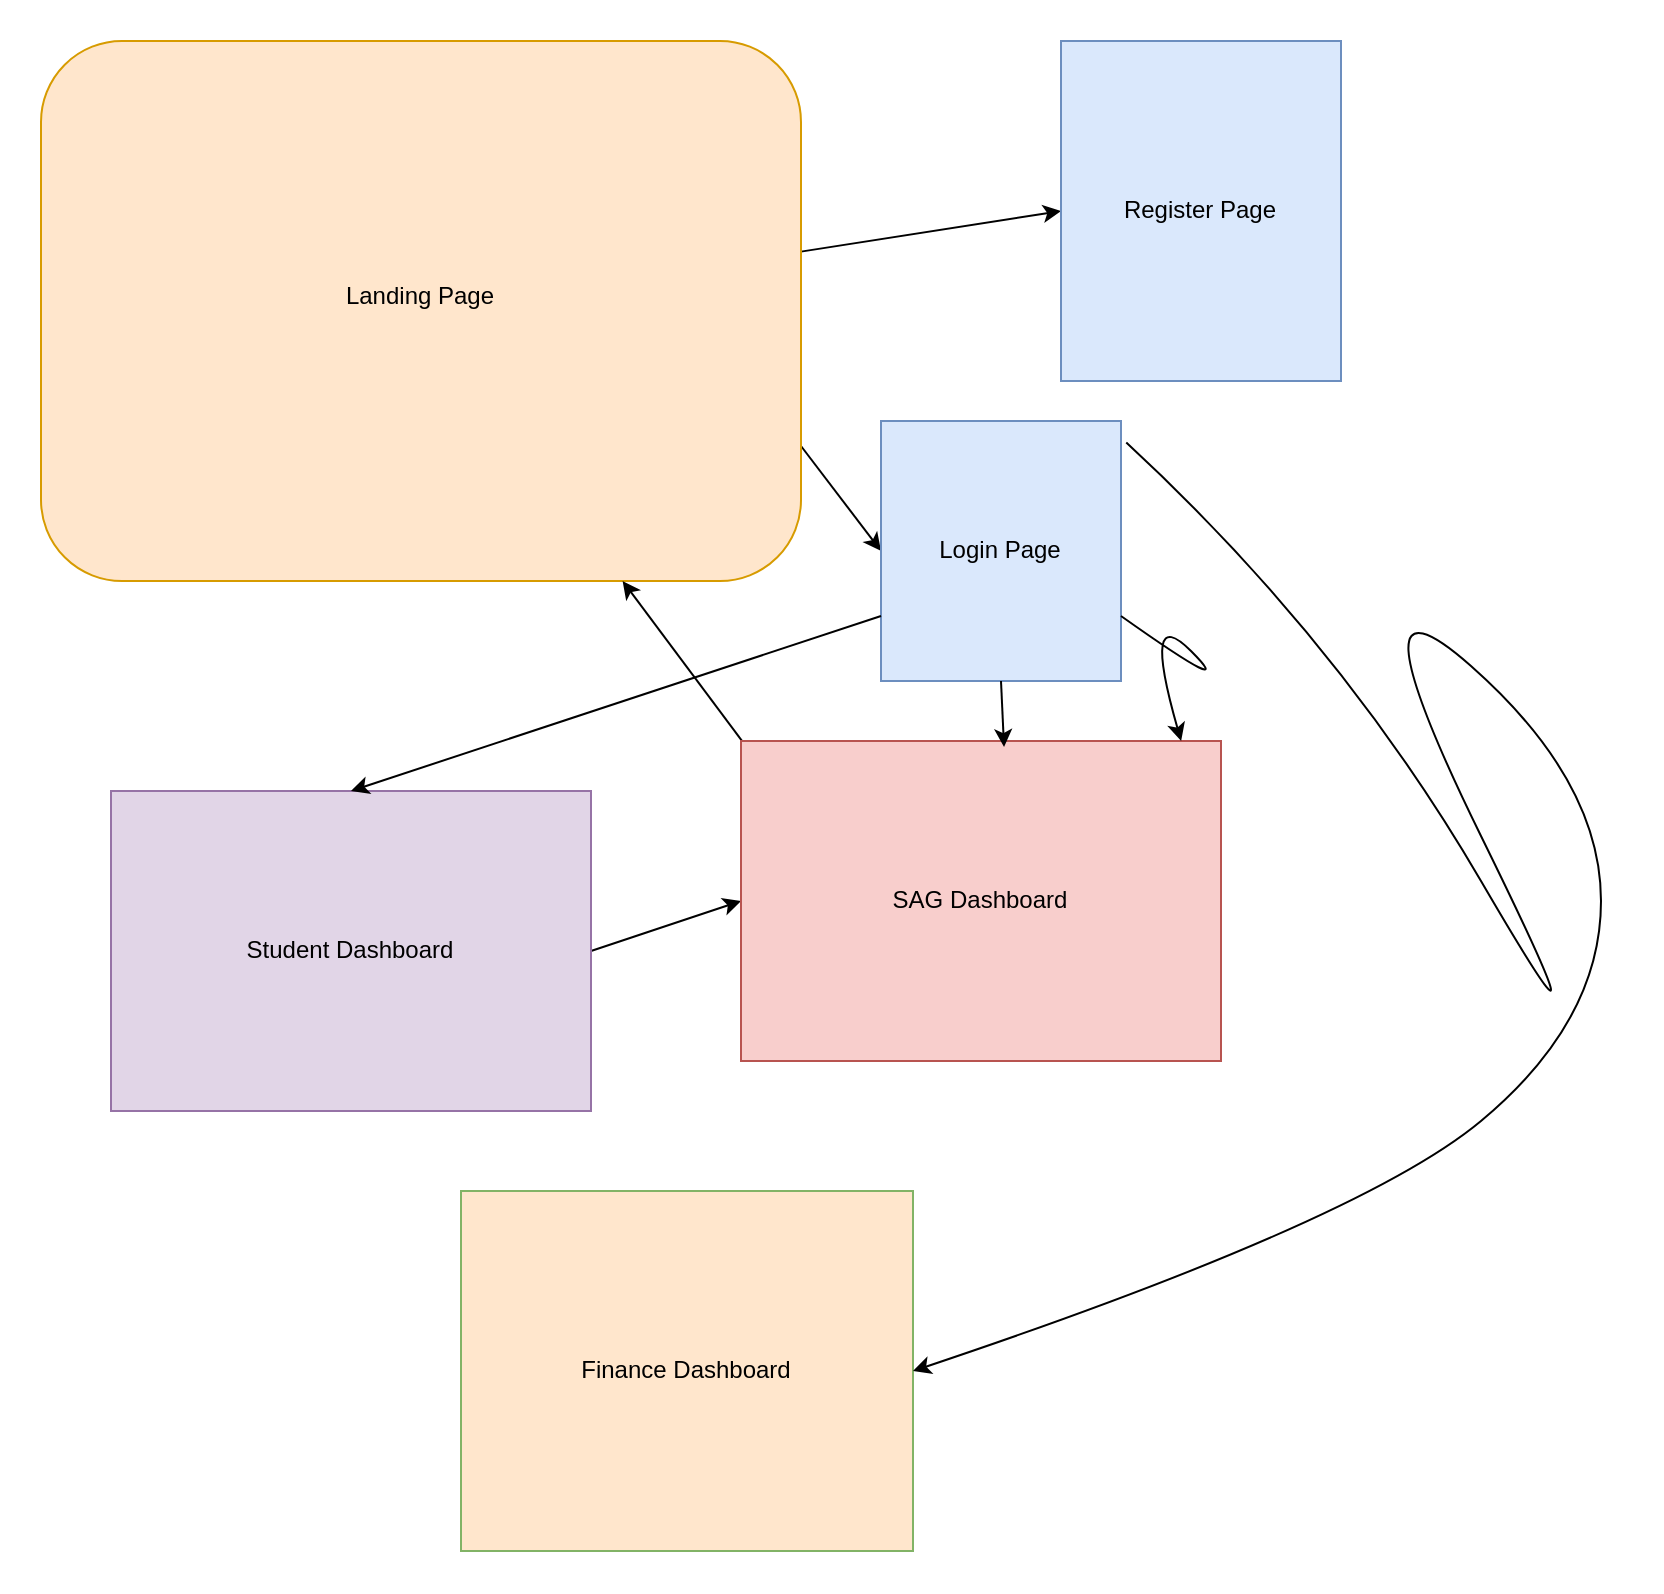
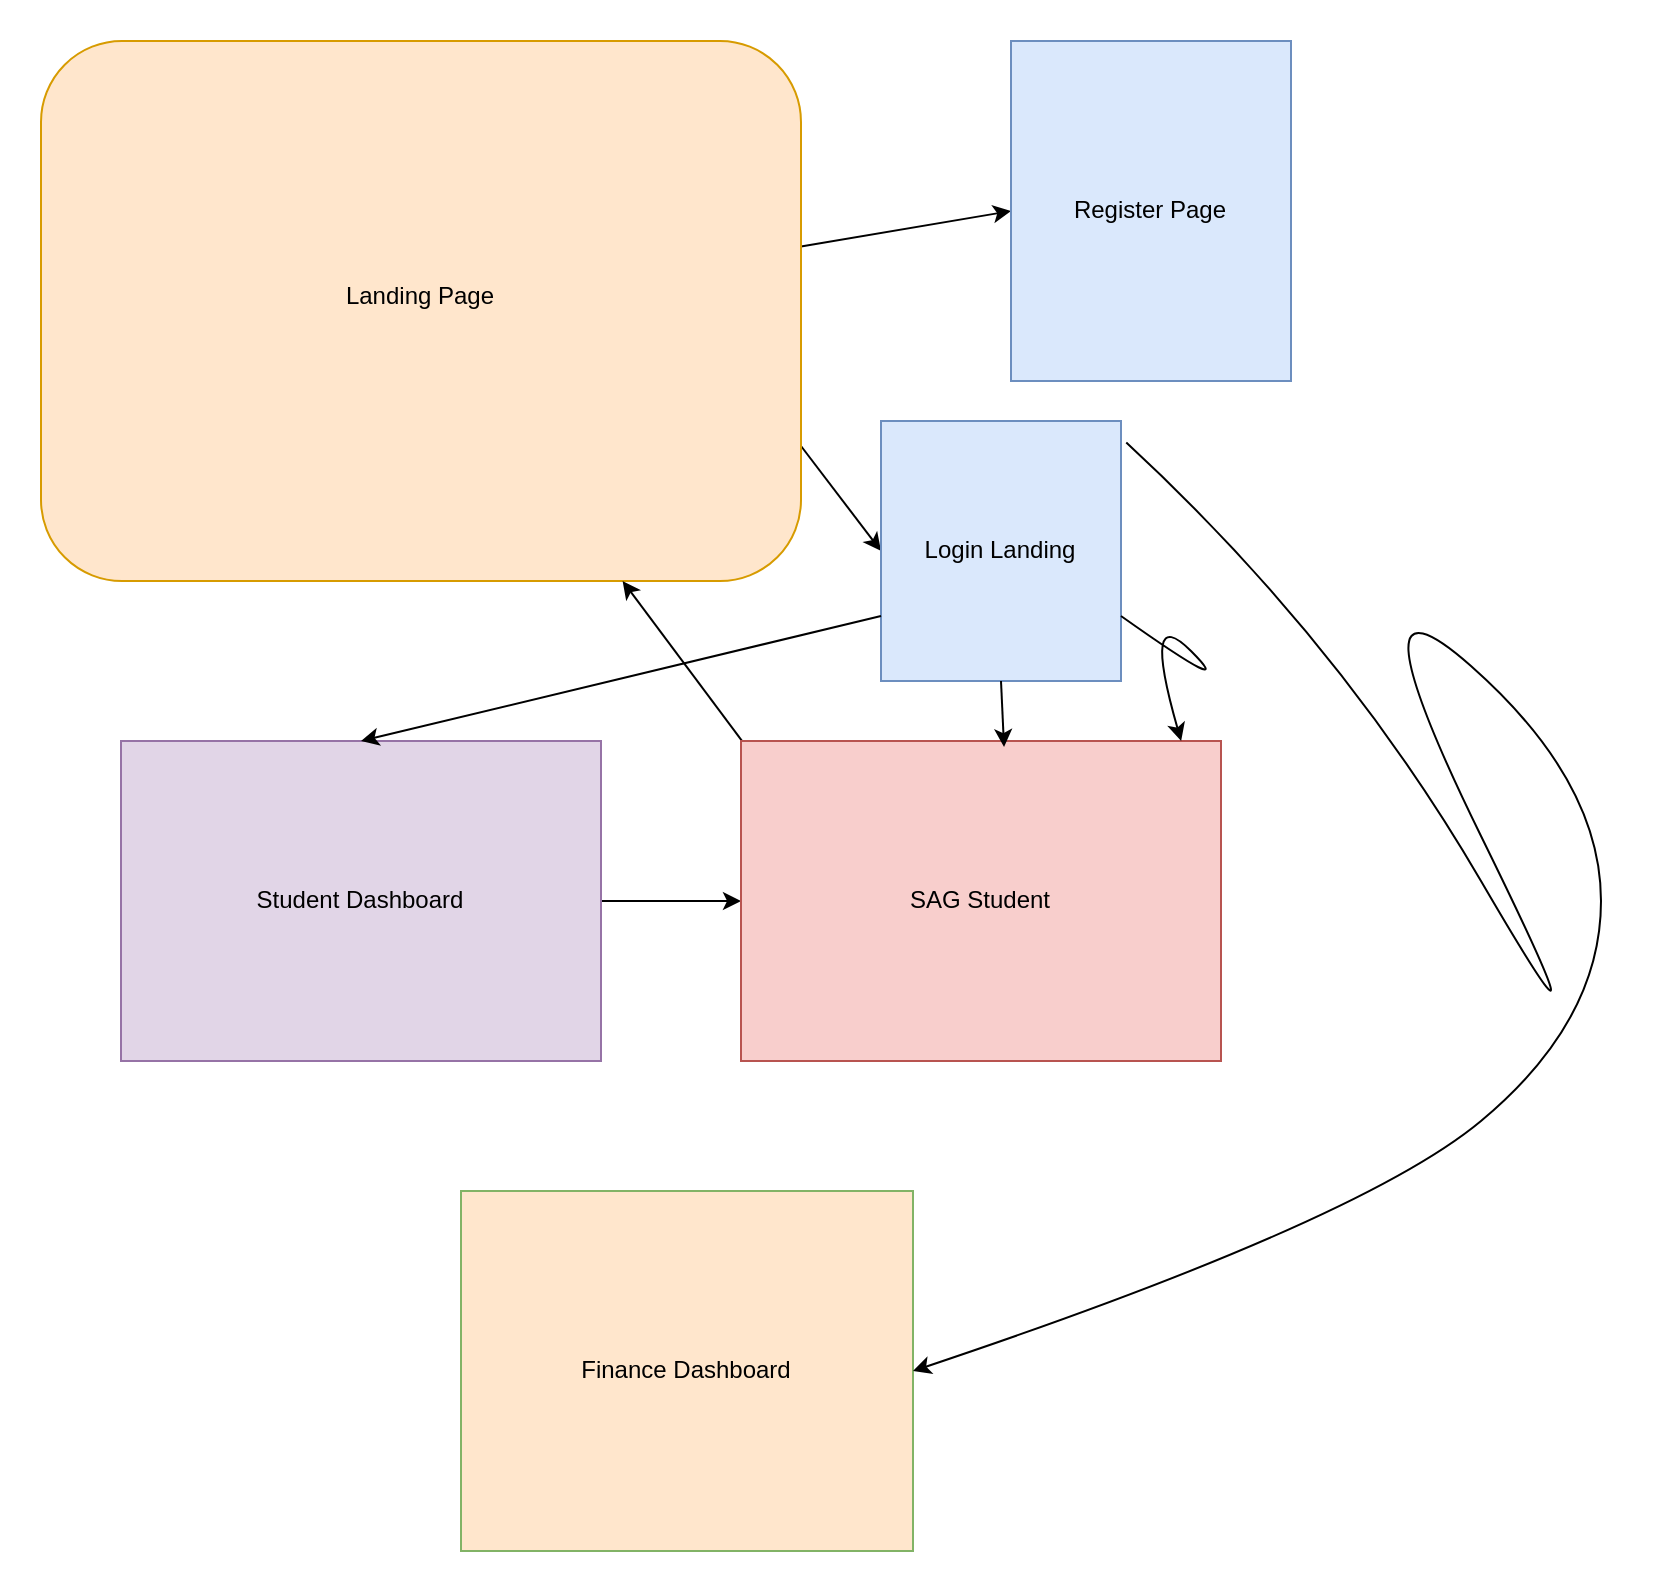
(1201, 211) -> (1151, 211)
(1001, 551) -> (1001, 551)
(981, 901) -> (981, 901)
(351, 951) -> (361, 901)
